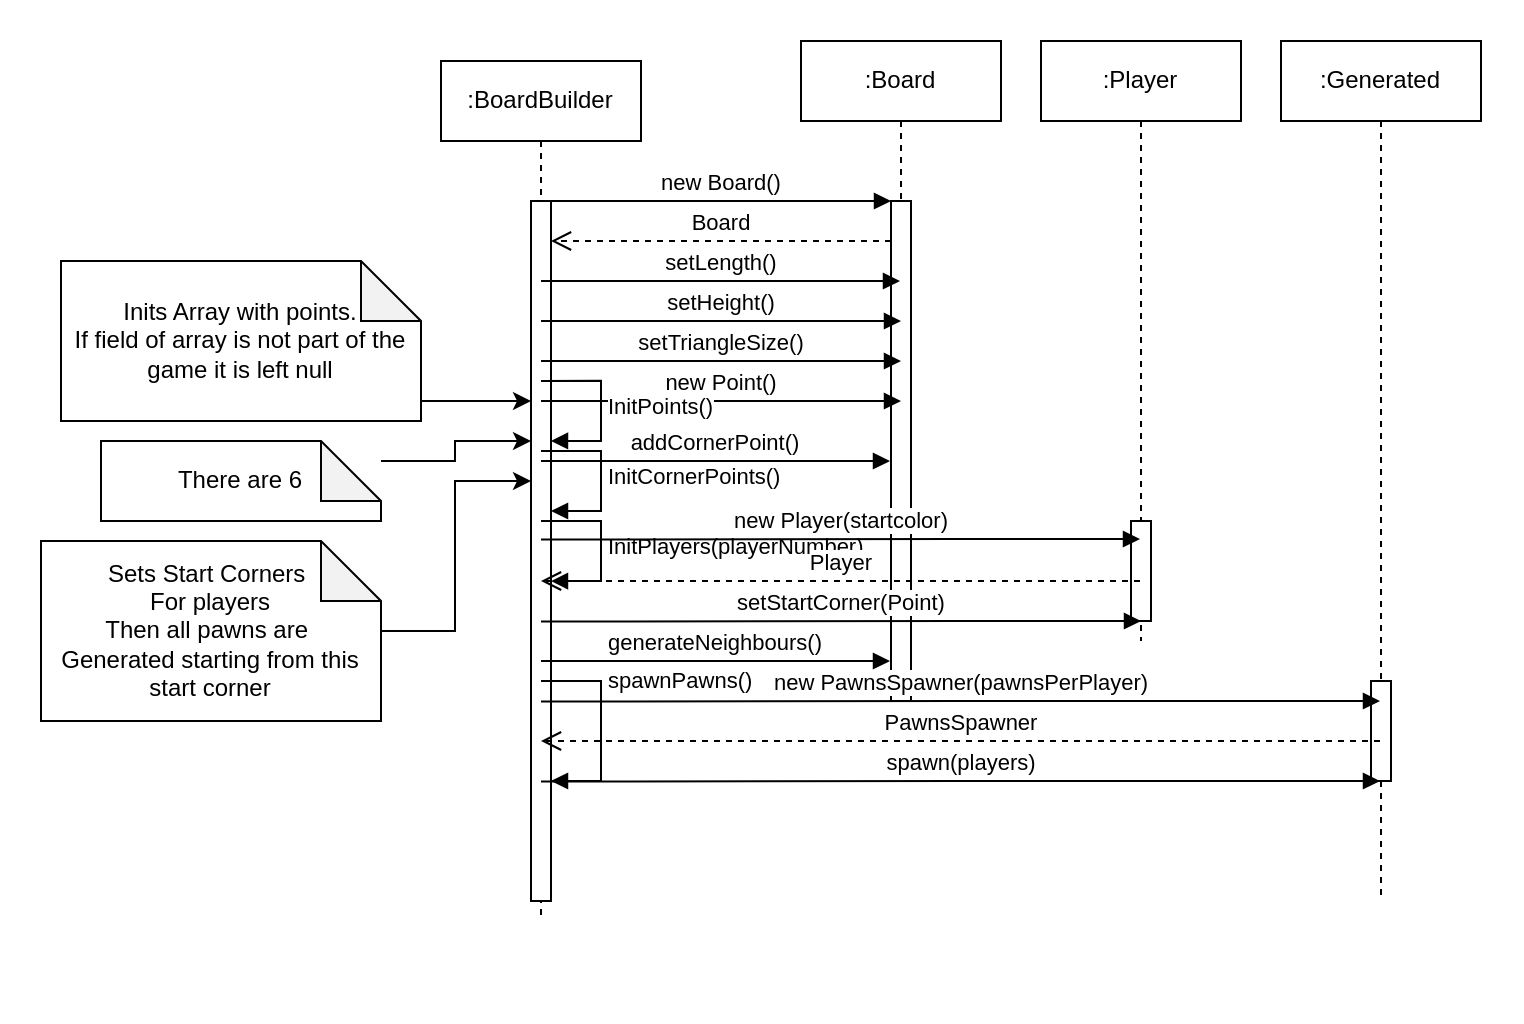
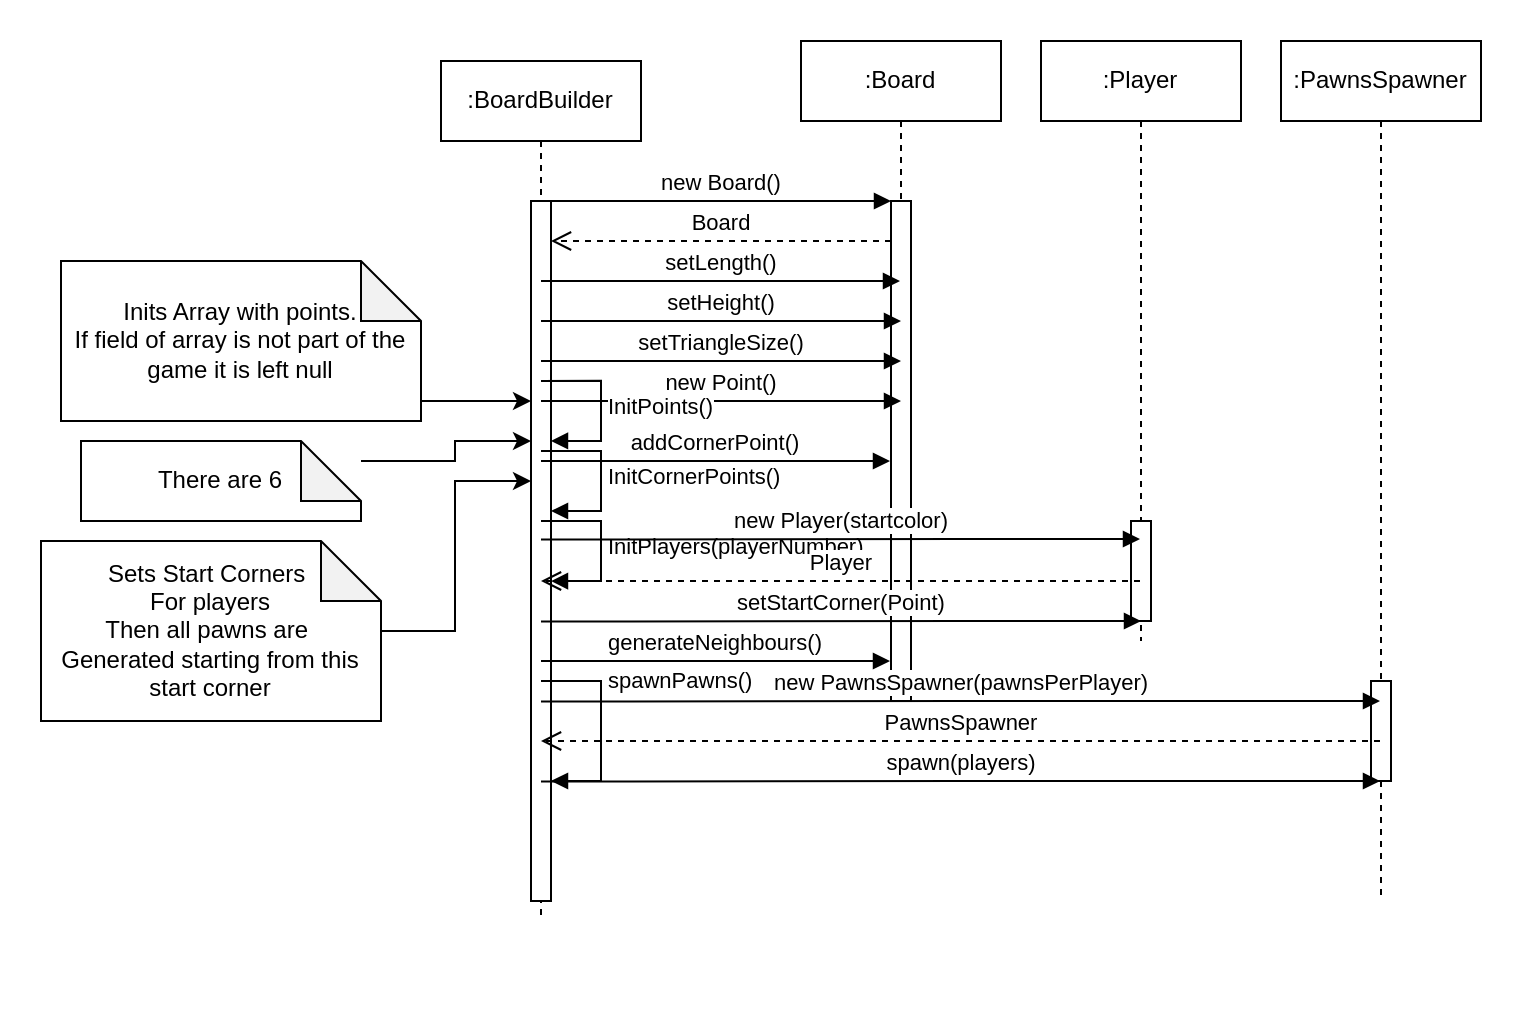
(1381, 81) -> (1381, 81)
(241, 481) -> (221, 481)
